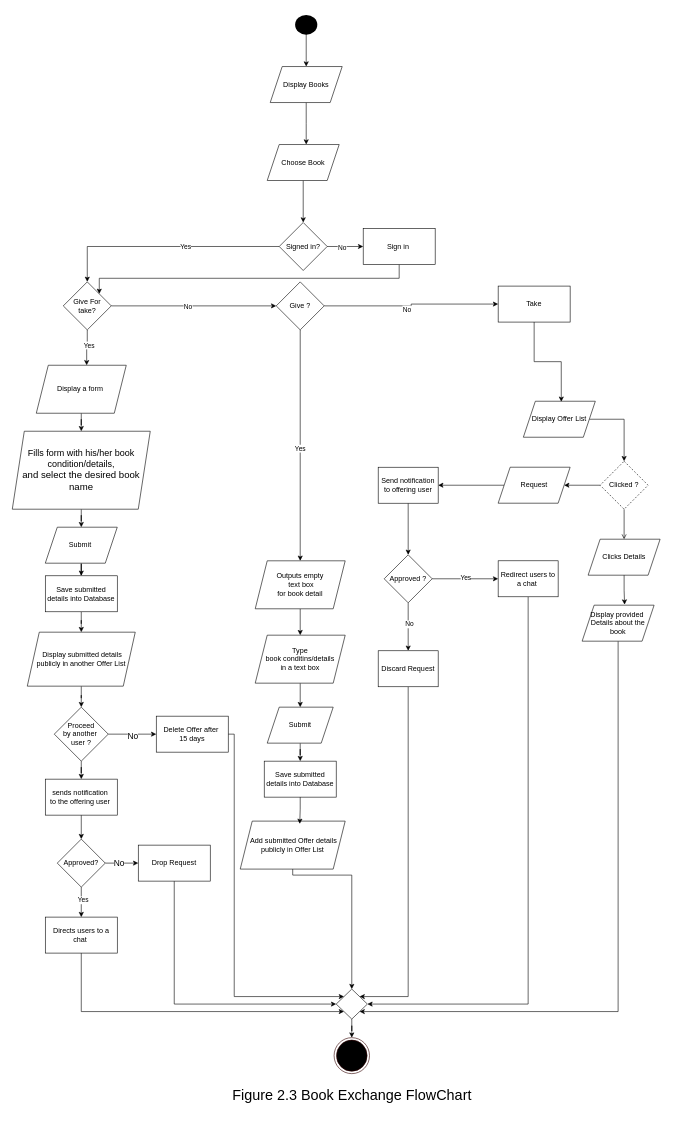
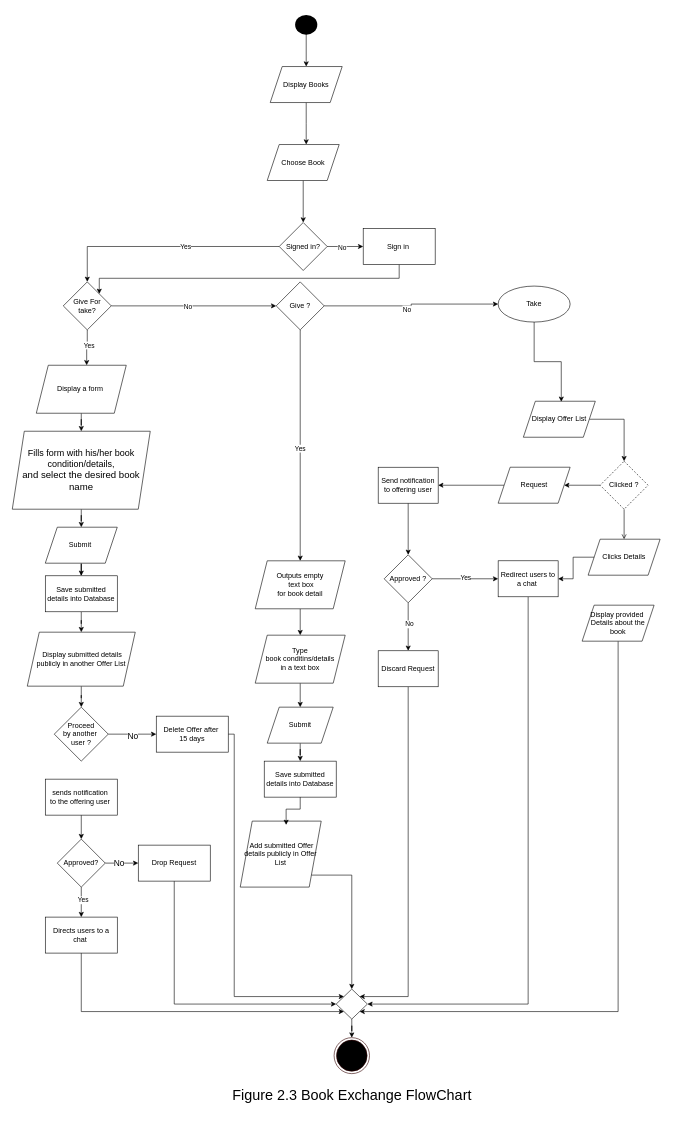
(534, 304) -> (534, 304)
(625, 598) -> (570, 579)
(81, 770) -> none
(293, 845) -> (281, 854)
